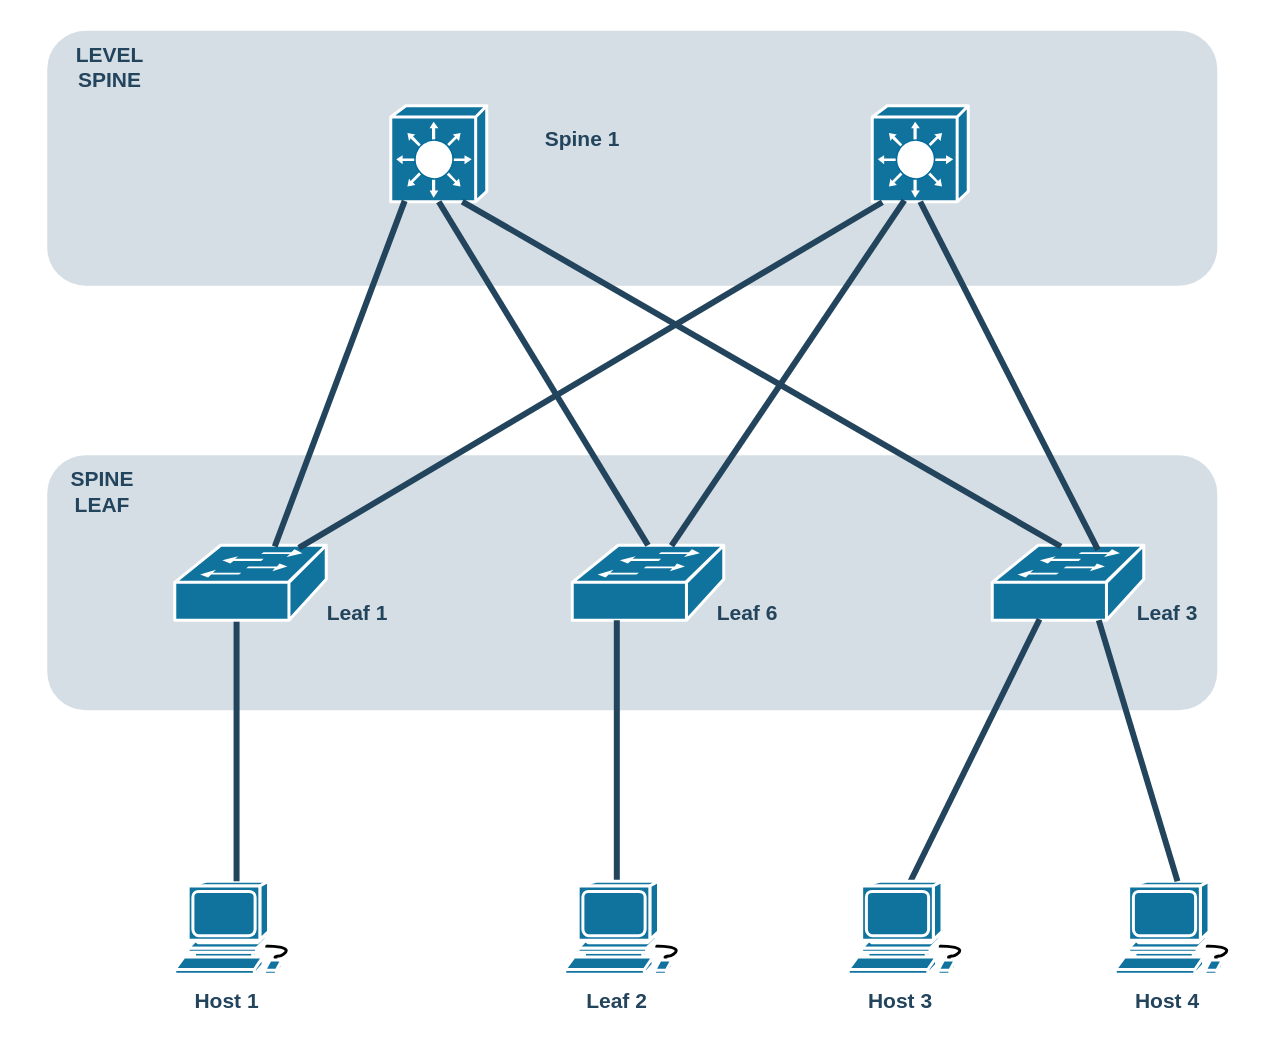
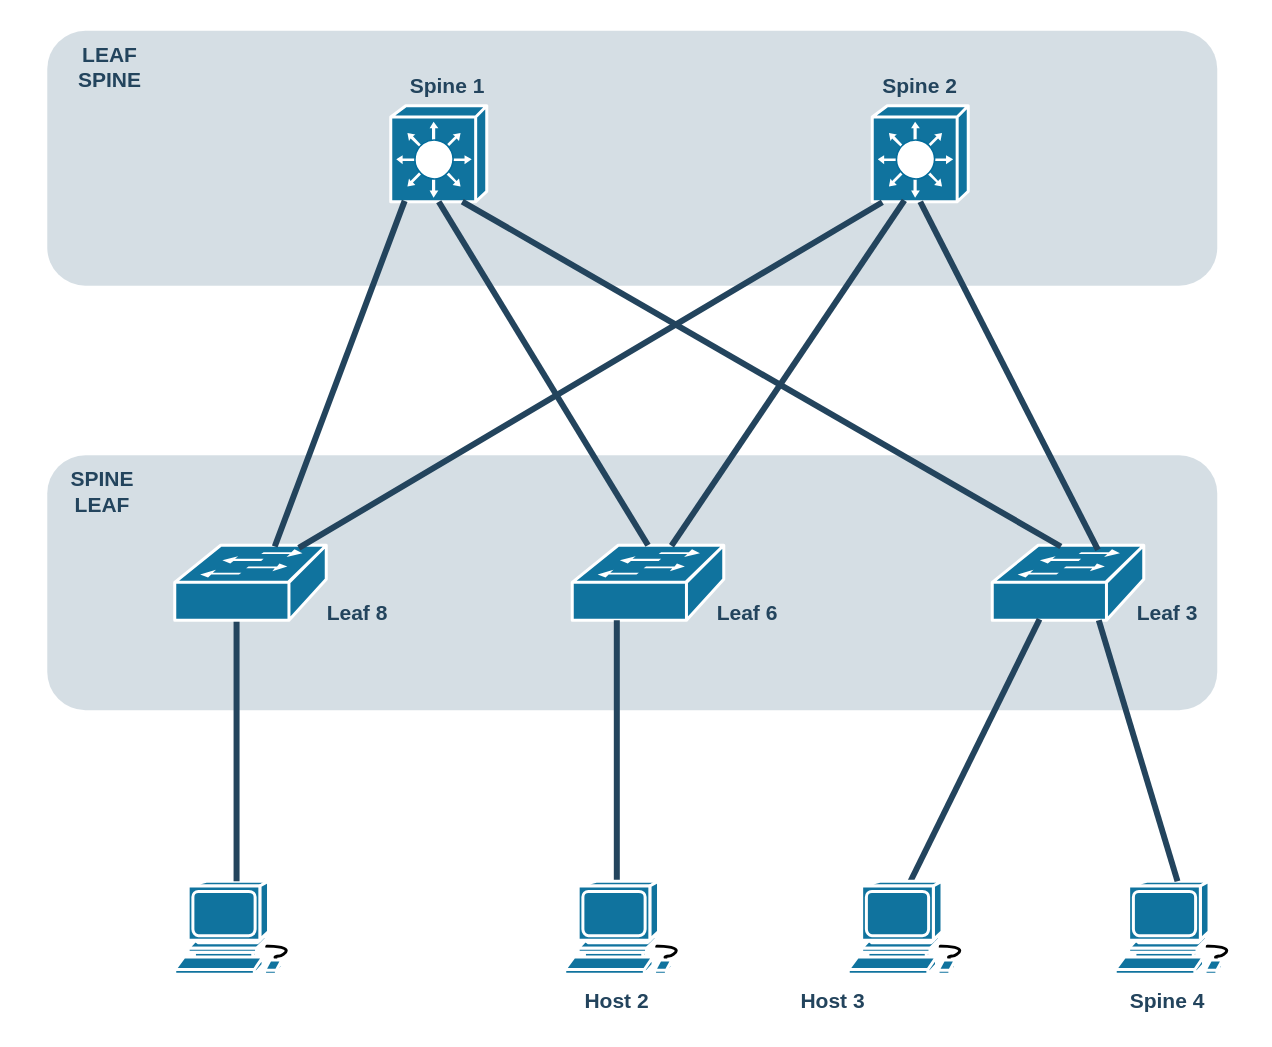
(110, 67) -> (110, 67)
none -> (920, 86)
(583, 138) -> (448, 86)
(358, 613) -> (358, 613)
(227, 1001) -> none
(617, 1001) -> (617, 1001)
(901, 1001) -> (833, 1001)
(1168, 1001) -> (1168, 1001)
